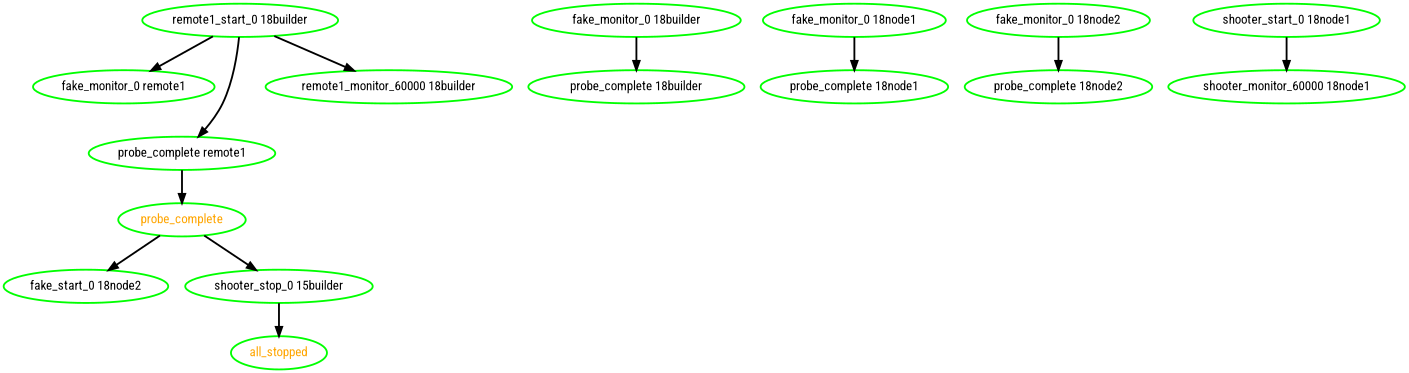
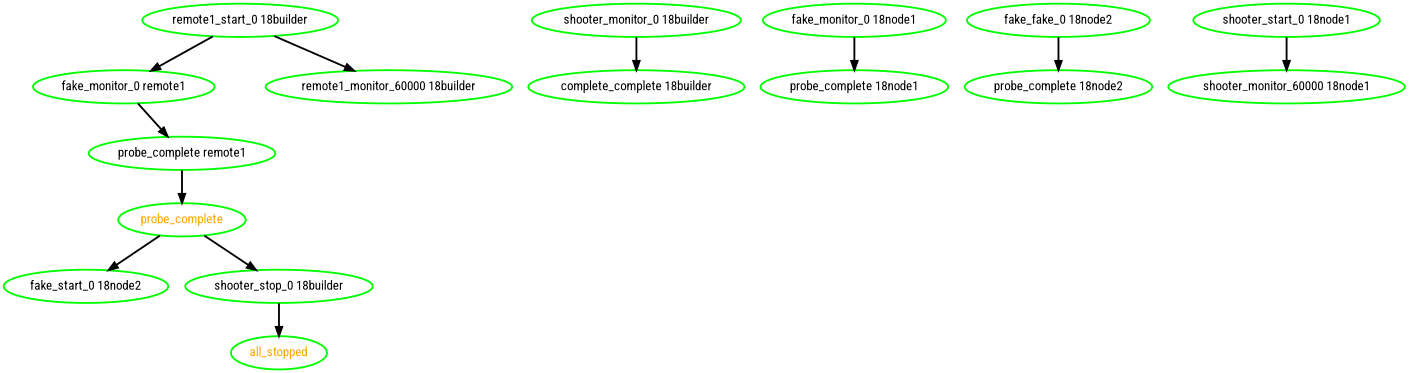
(636, 20) -> (636, 20)
(1058, 20) -> (1058, 20)
(229, 86) -> (150, 116)
(636, 87) -> (636, 87)
(279, 286) -> (279, 286)
